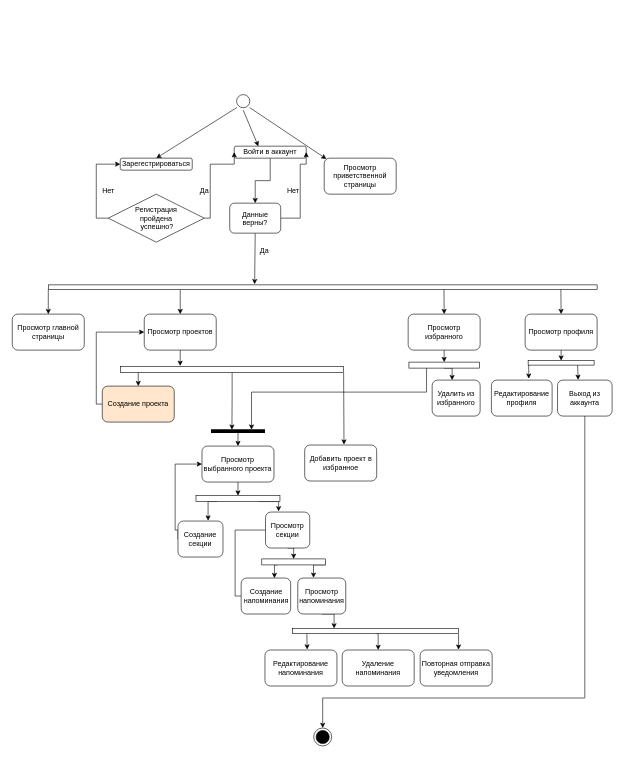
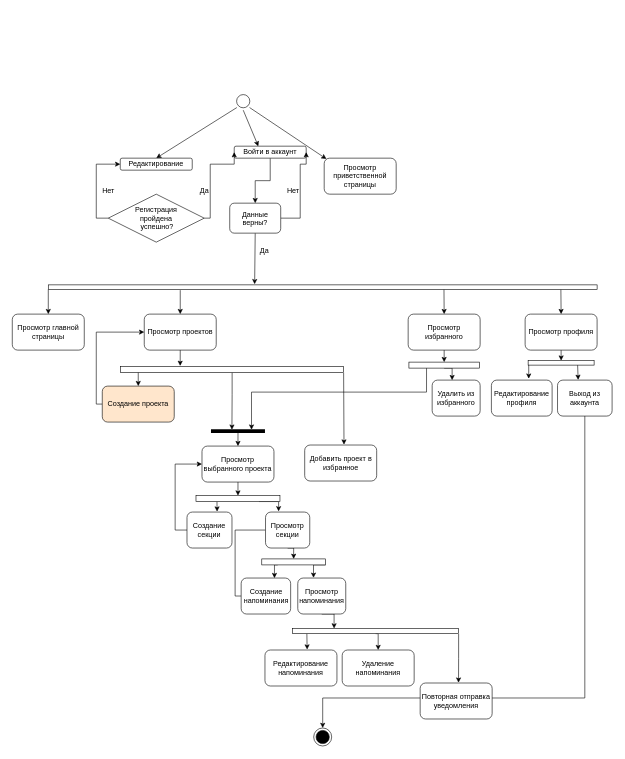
(156, 164) -> (156, 164)
(201, 539) -> (210, 530)
(456, 668) -> (456, 701)
